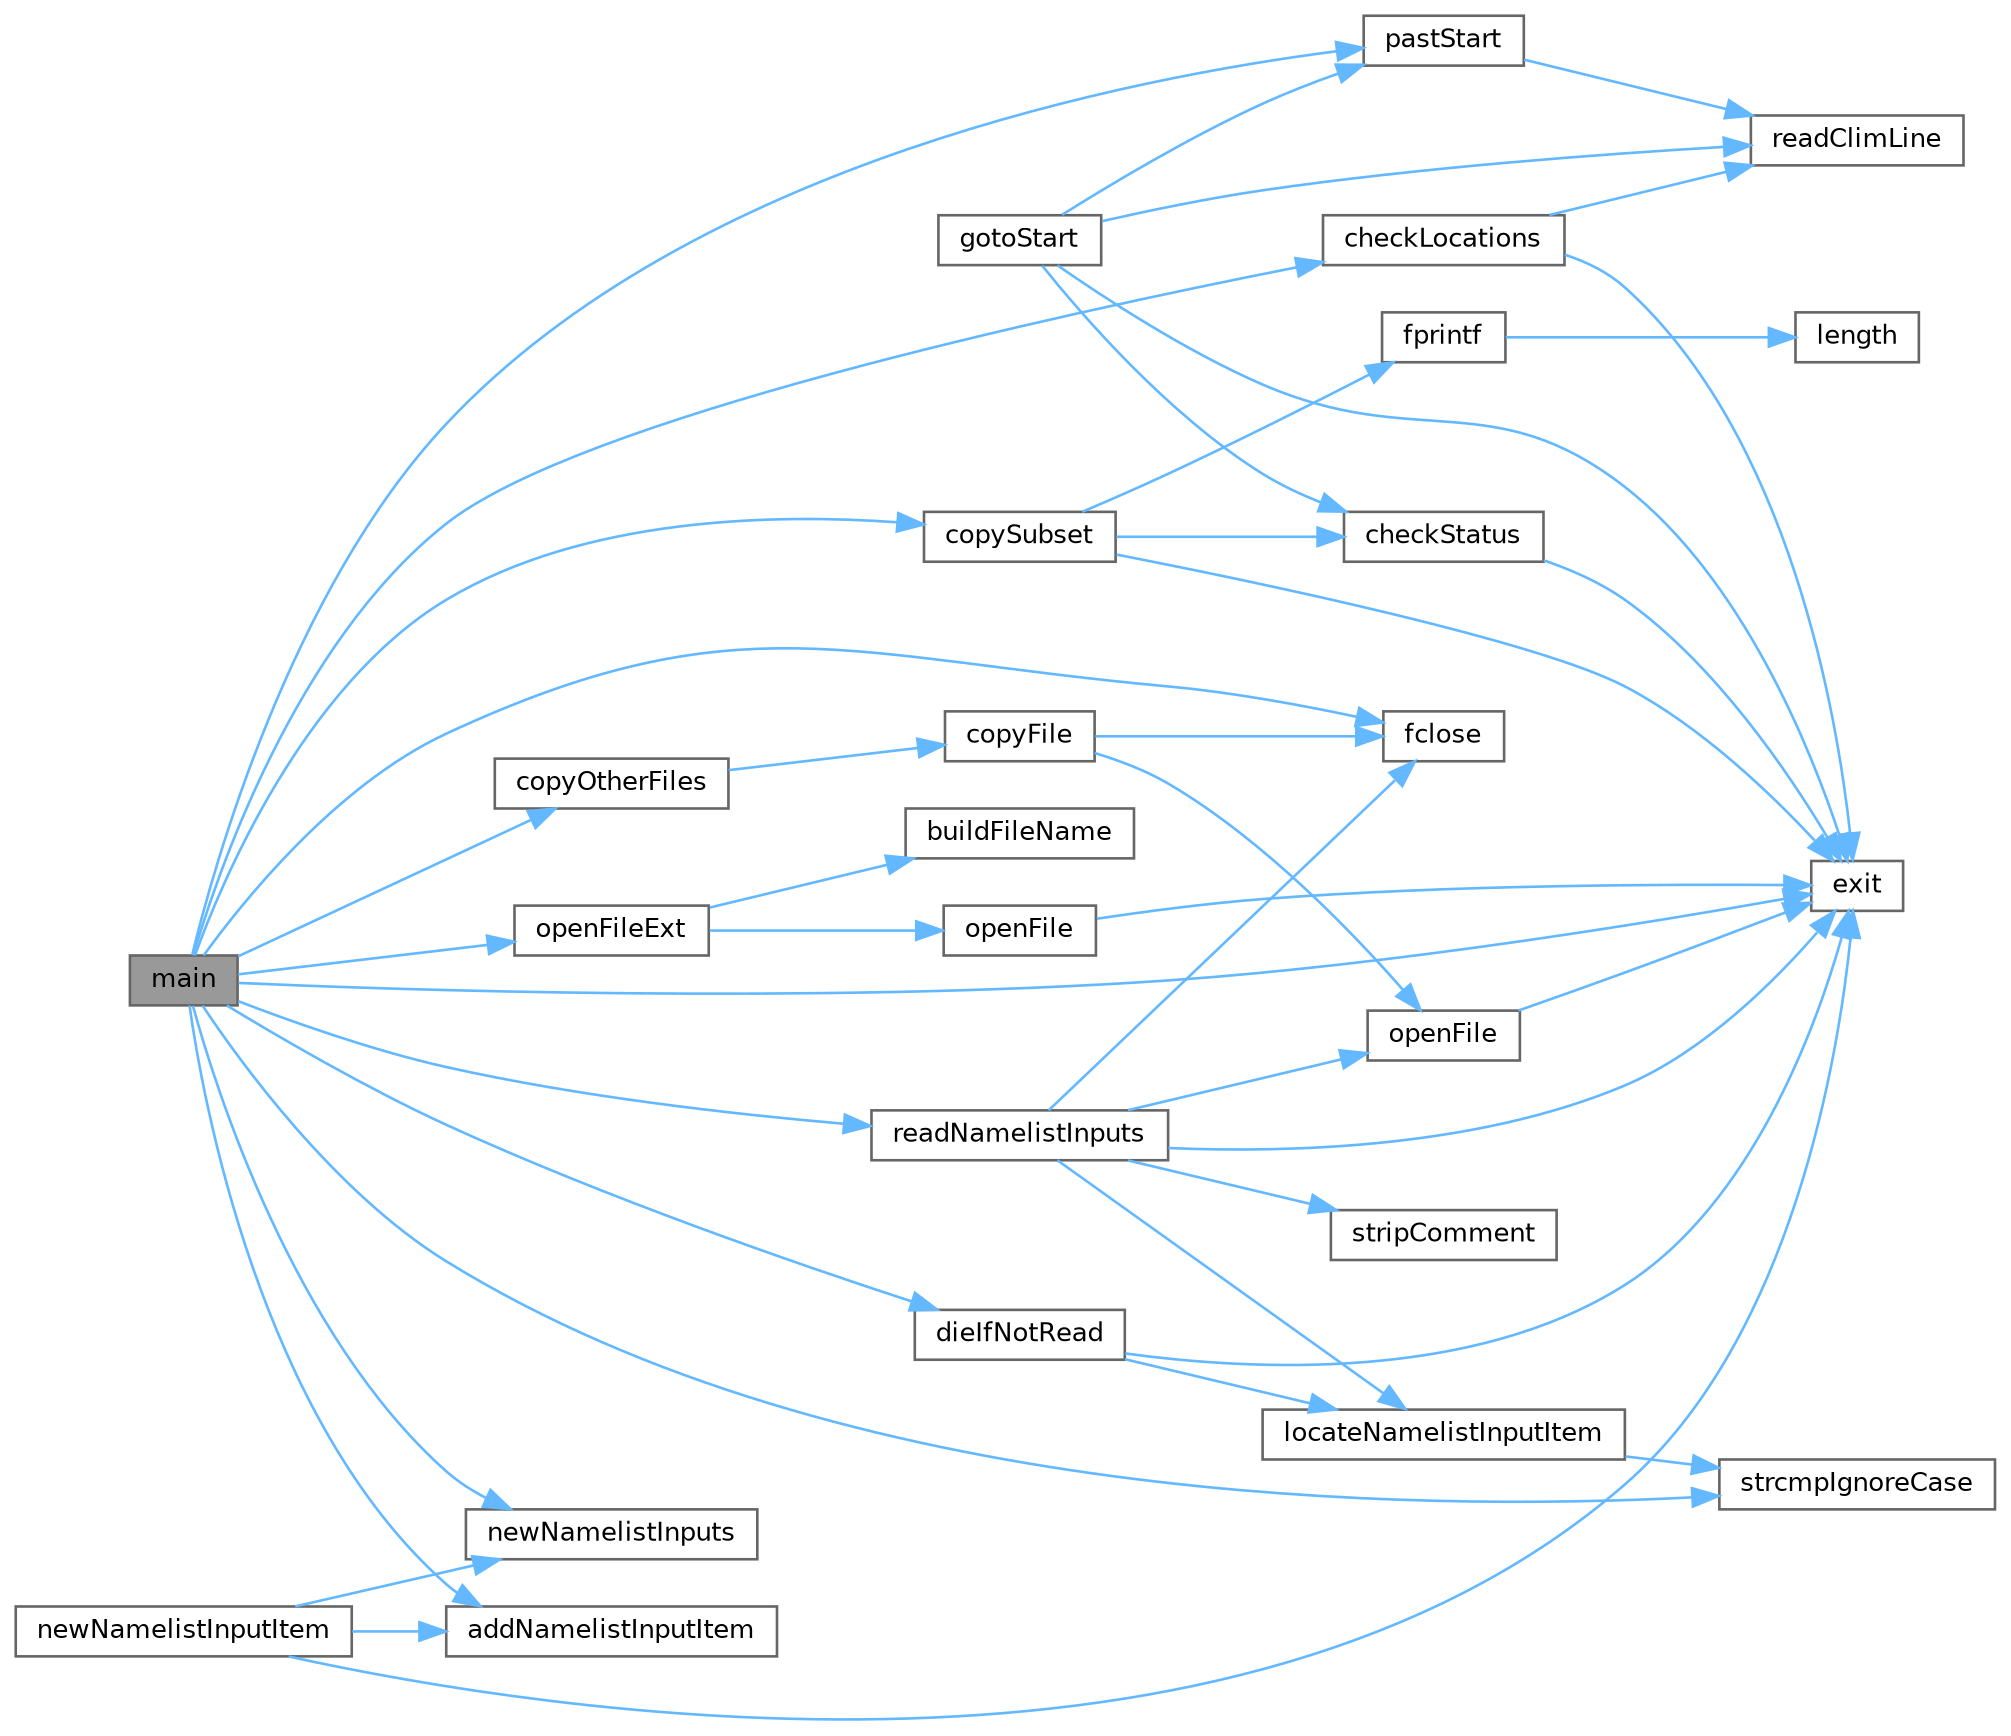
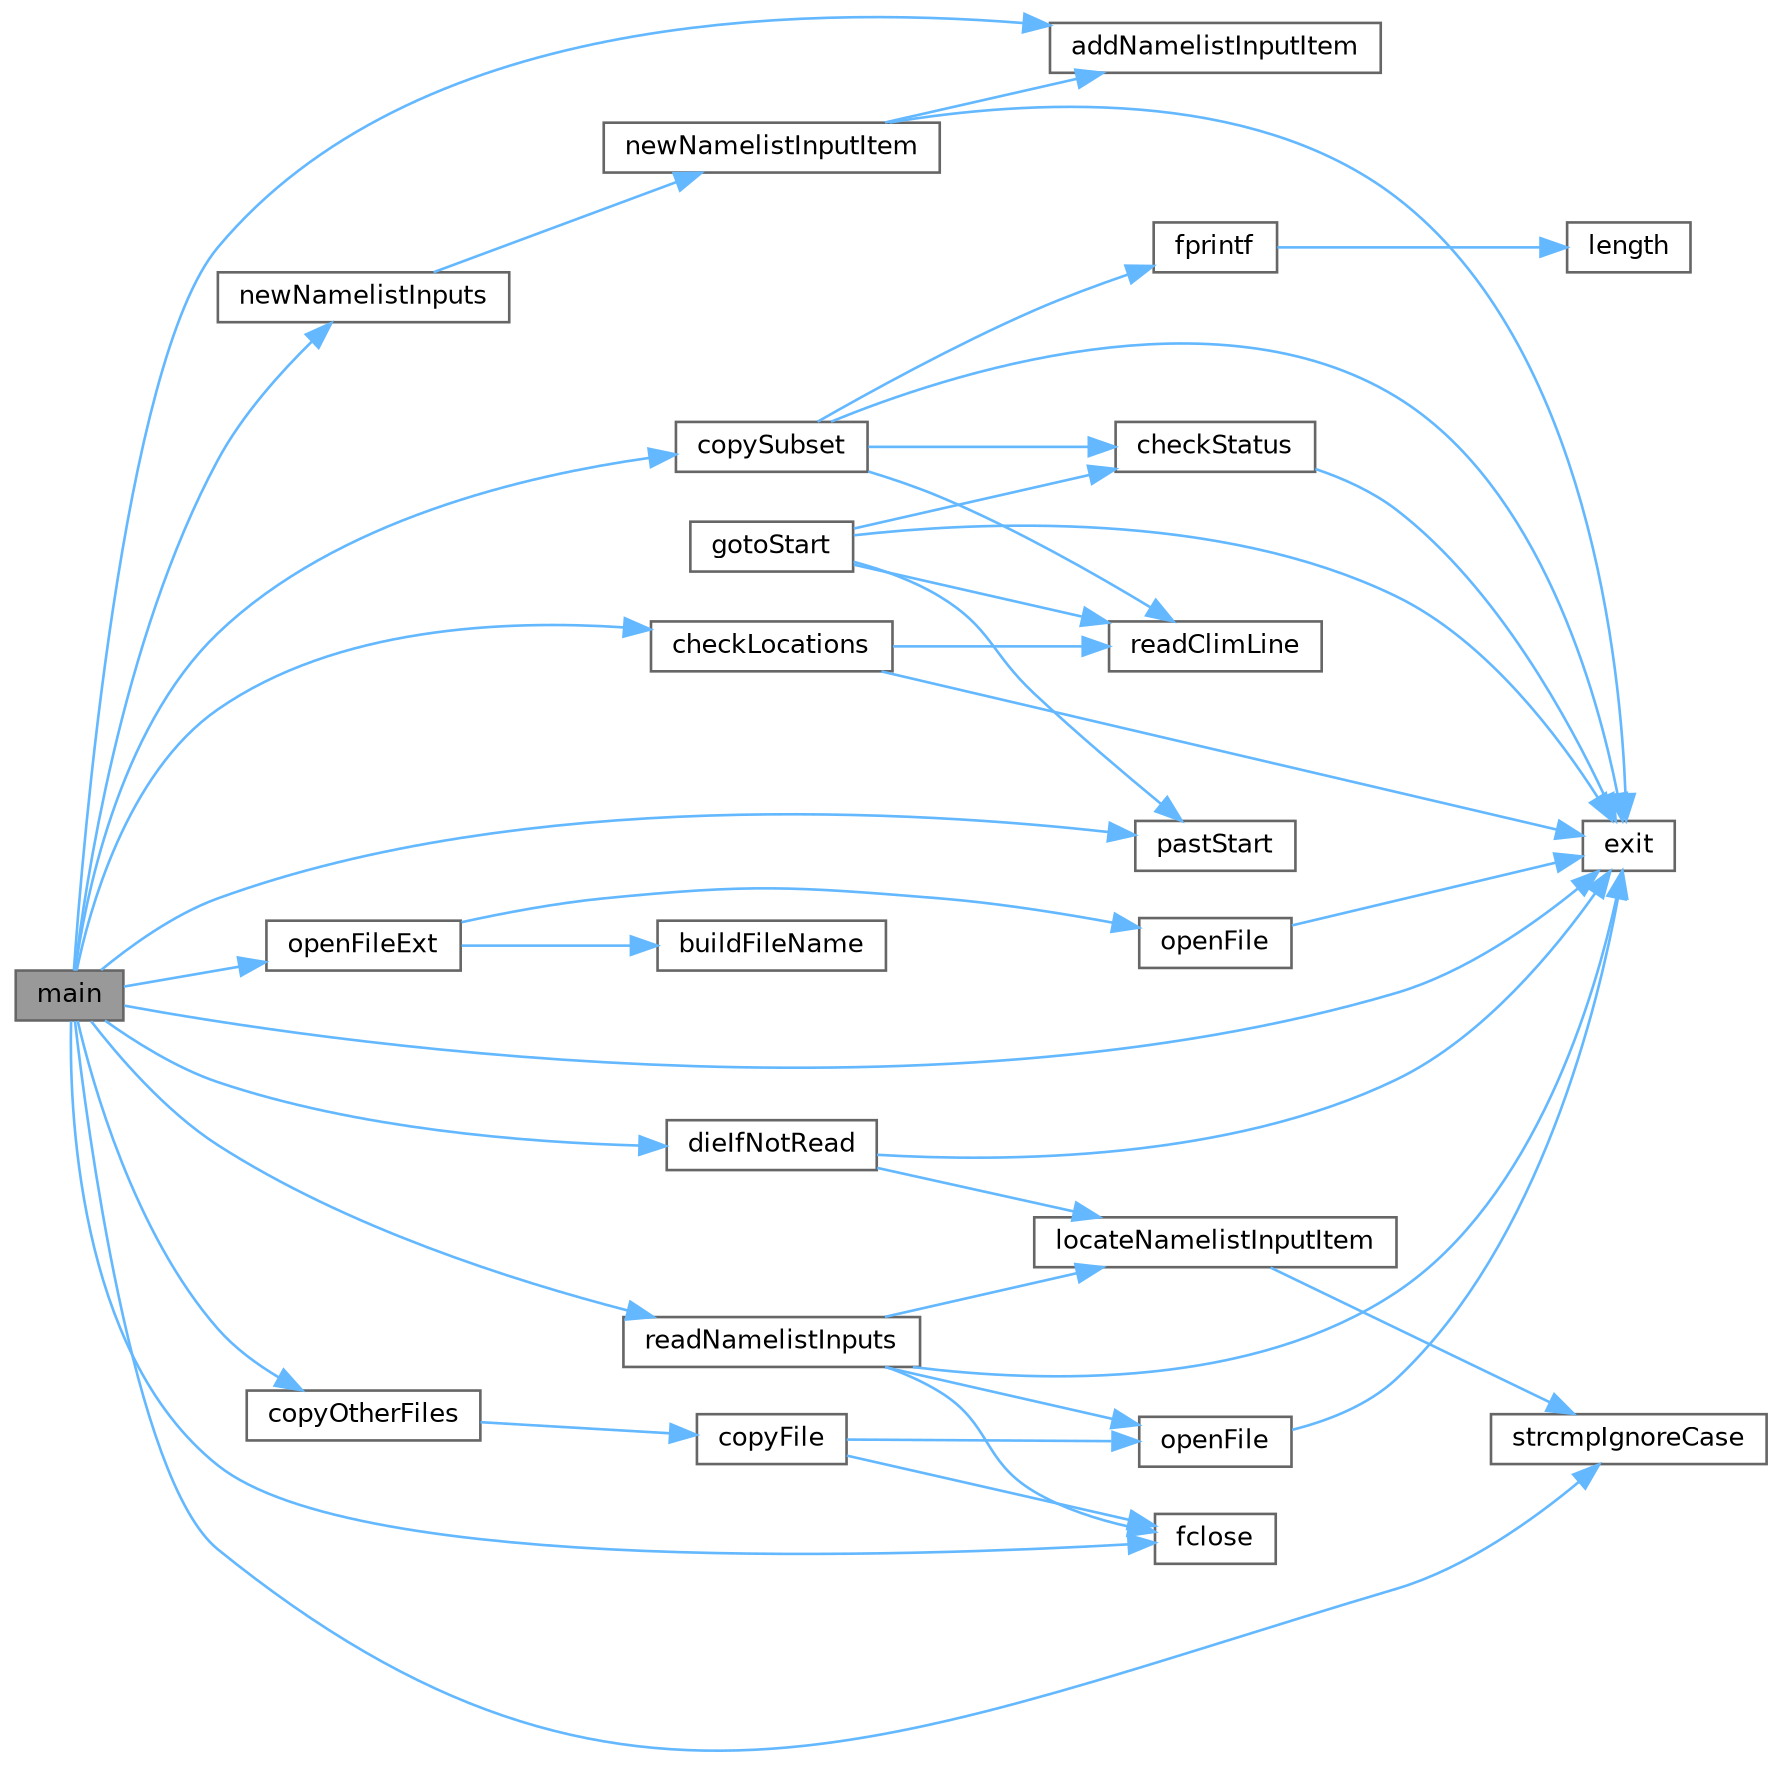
(1625, 84) -> (1034, 542)
(1444, 1235) -> none
(385, 1586) -> (555, 227)
